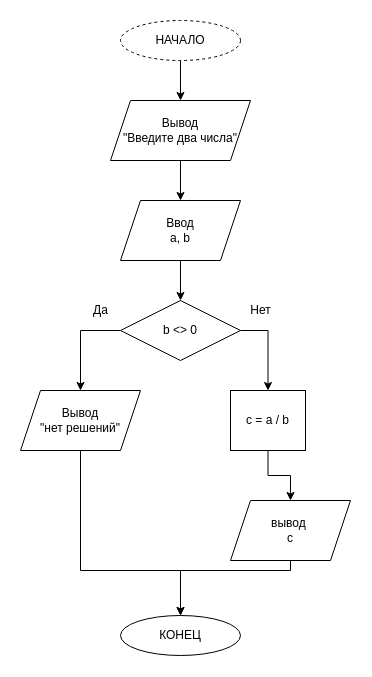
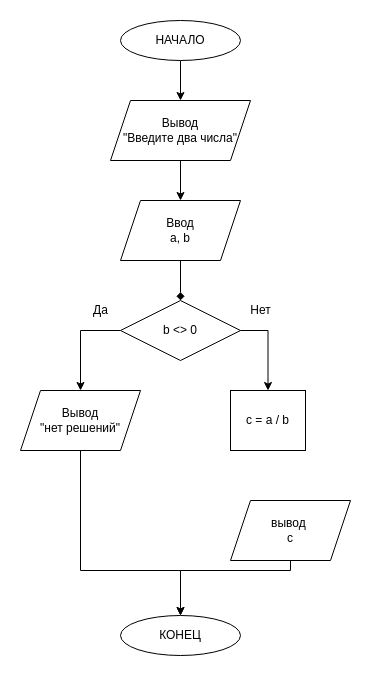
(181, 41) -> (181, 41)
(181, 292) -> (181, 292)
(275, 476) -> none
